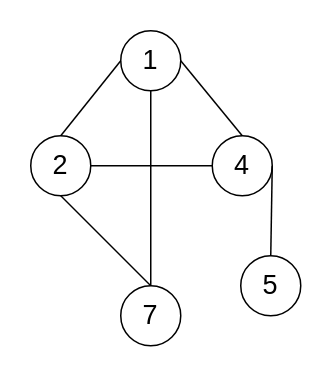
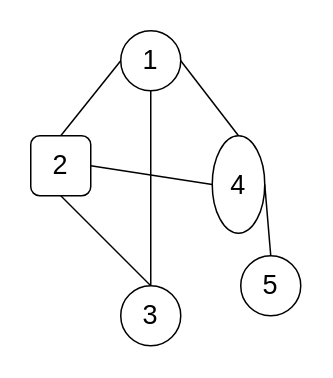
(61, 166) -> (61, 166)
(242, 166) -> (239, 185)
(151, 316) -> (151, 316)
